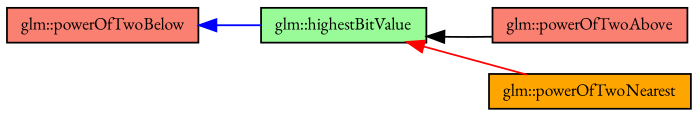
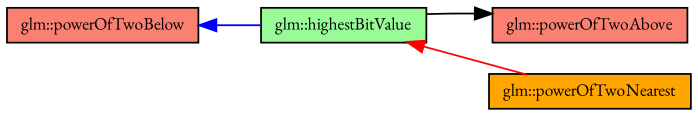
(468, 37) -> (451, 14)
